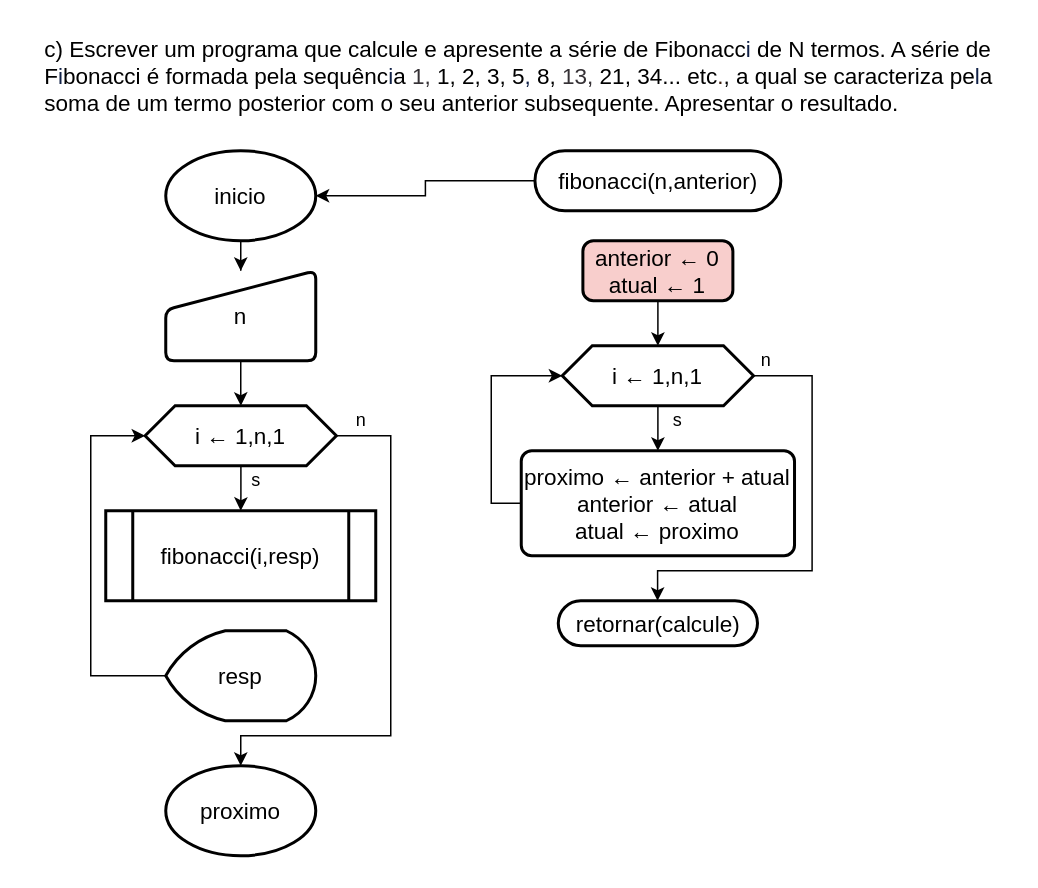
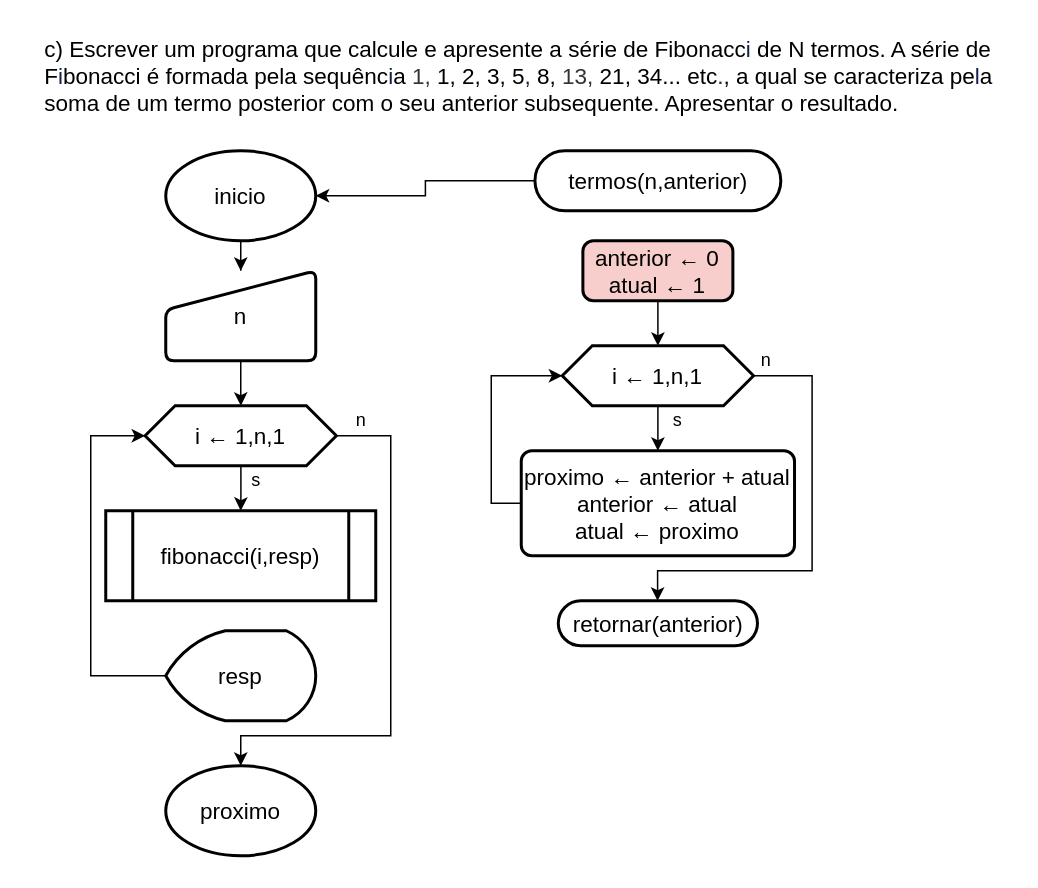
(659, 181) -> (659, 181)
(659, 623) -> (659, 623)
